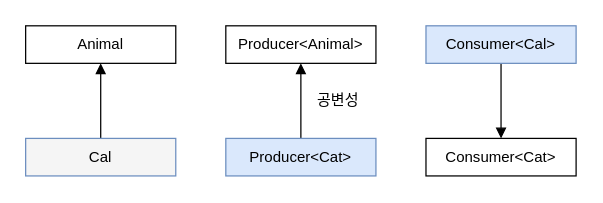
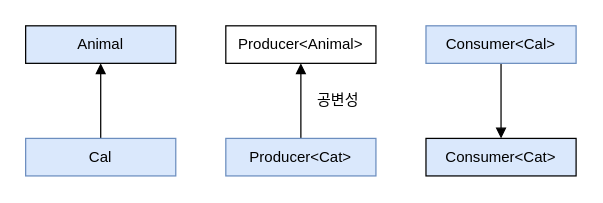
(101, 44) -> (101, 44)
(101, 157) -> (101, 157)
(501, 157) -> (501, 157)
